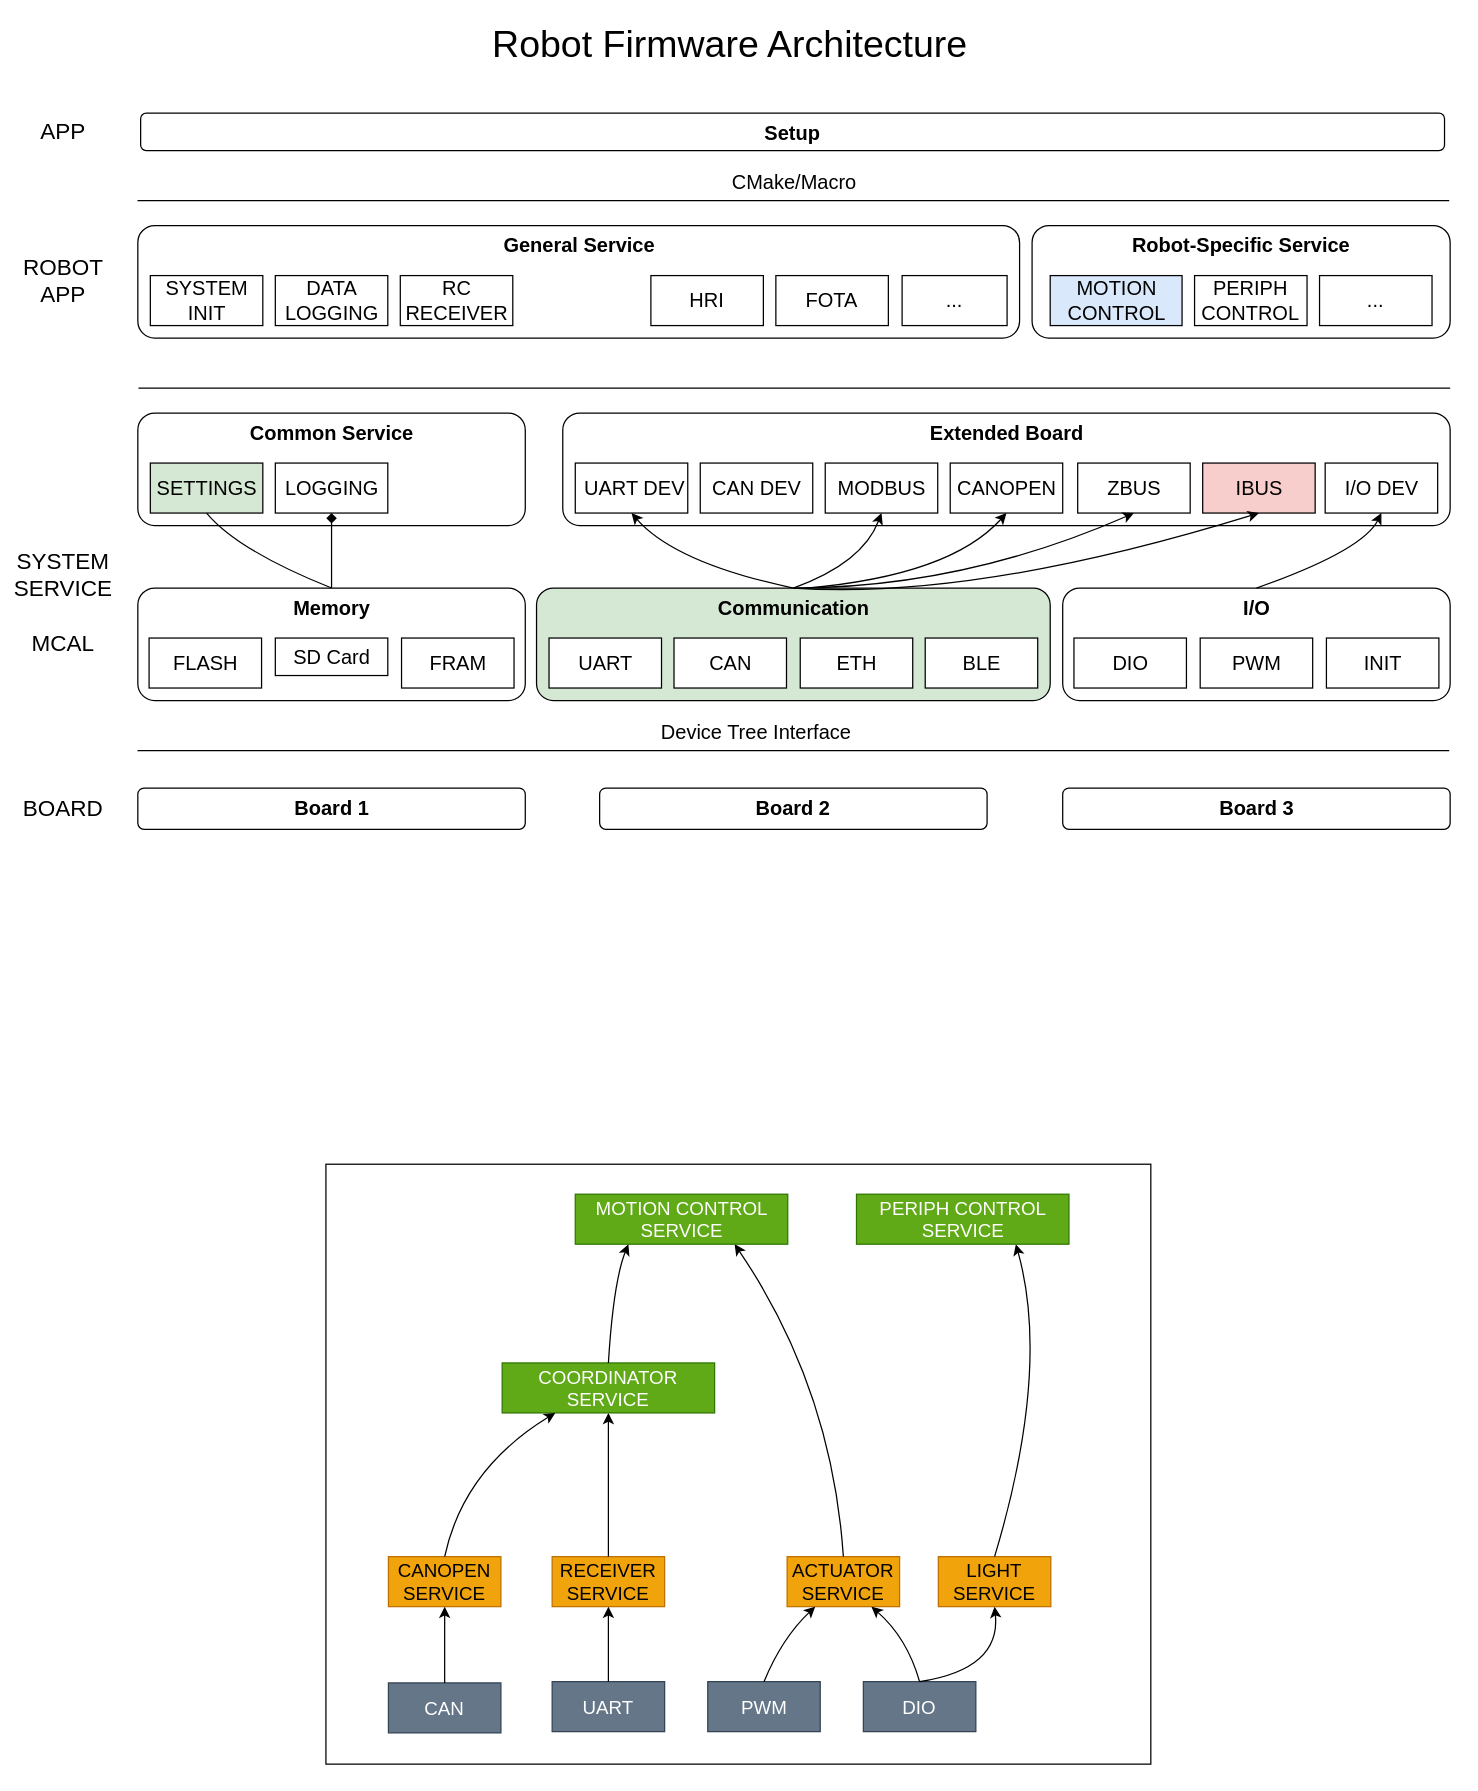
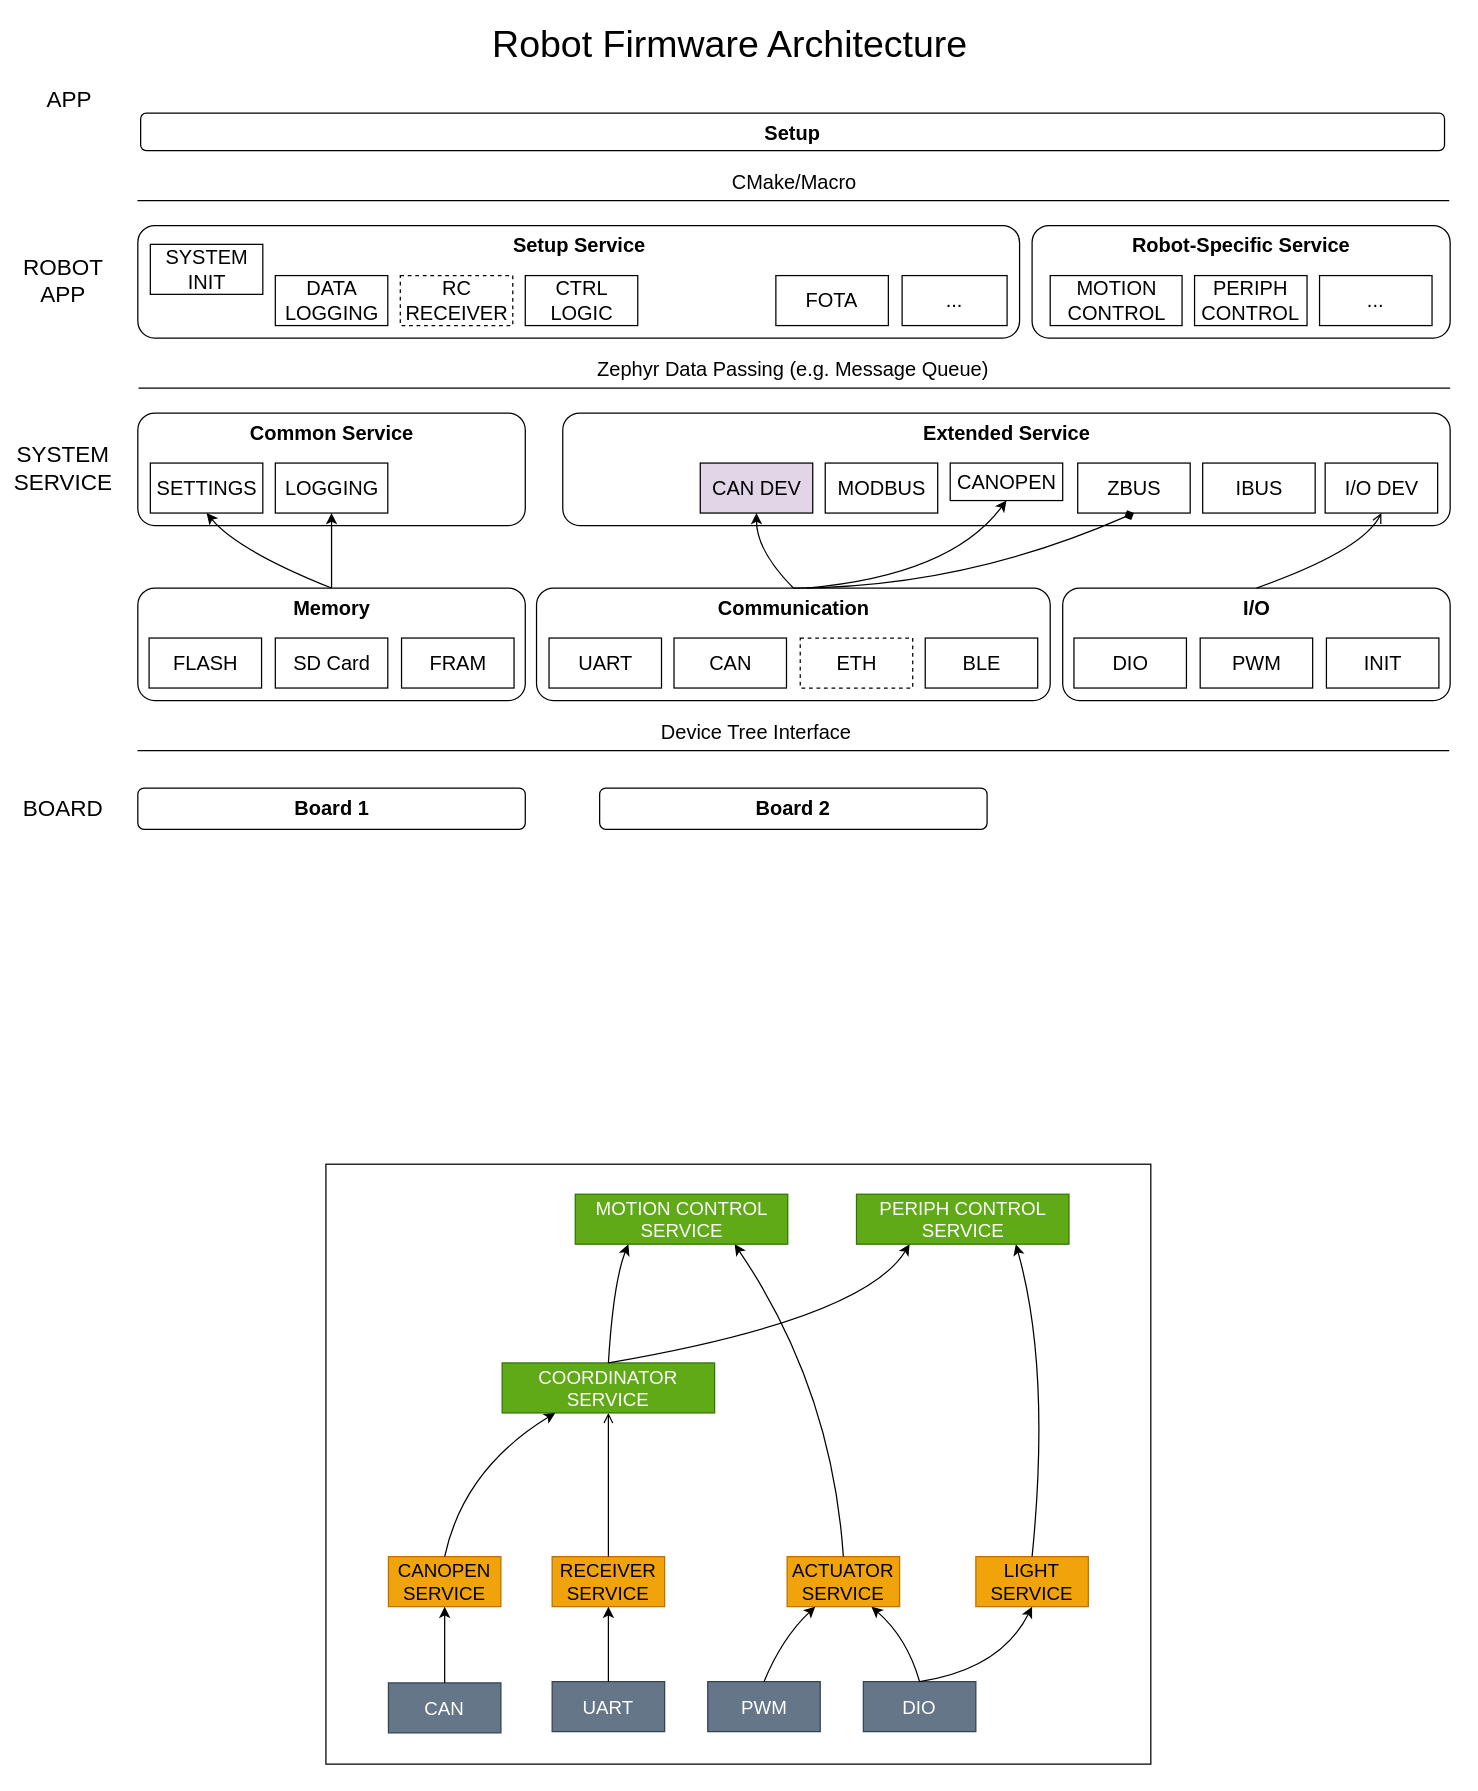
(63, 132) -> (69, 101)
(579, 246) -> (579, 246)
(206, 301) -> (206, 269)
(456, 301) -> (456, 301)
none -> (581, 301)
(707, 301) -> none
(1116, 301) -> (1116, 301)
none -> (793, 369)
(1007, 434) -> (1007, 434)
(206, 488) -> (206, 488)
(631, 488) -> none
(756, 488) -> (756, 488)
(1006, 488) -> (1006, 482)
(1259, 488) -> (1259, 488)
(1125, 517) -> (1124, 517)
(331, 524) -> (331, 523)
(245, 545) -> (248, 548)
(1348, 547) -> (1350, 545)
none -> (768, 557)
(1078, 561) -> none
(845, 562) -> none
(707, 564) -> none
(63, 576) -> (63, 469)
(63, 644) -> none
(793, 644) -> (793, 644)
(331, 657) -> (331, 663)
(856, 663) -> (856, 663)
(1256, 809) -> none
none -> (766, 1328)
(608, 1423) -> (608, 1420)
(994, 1582) -> (1032, 1582)
